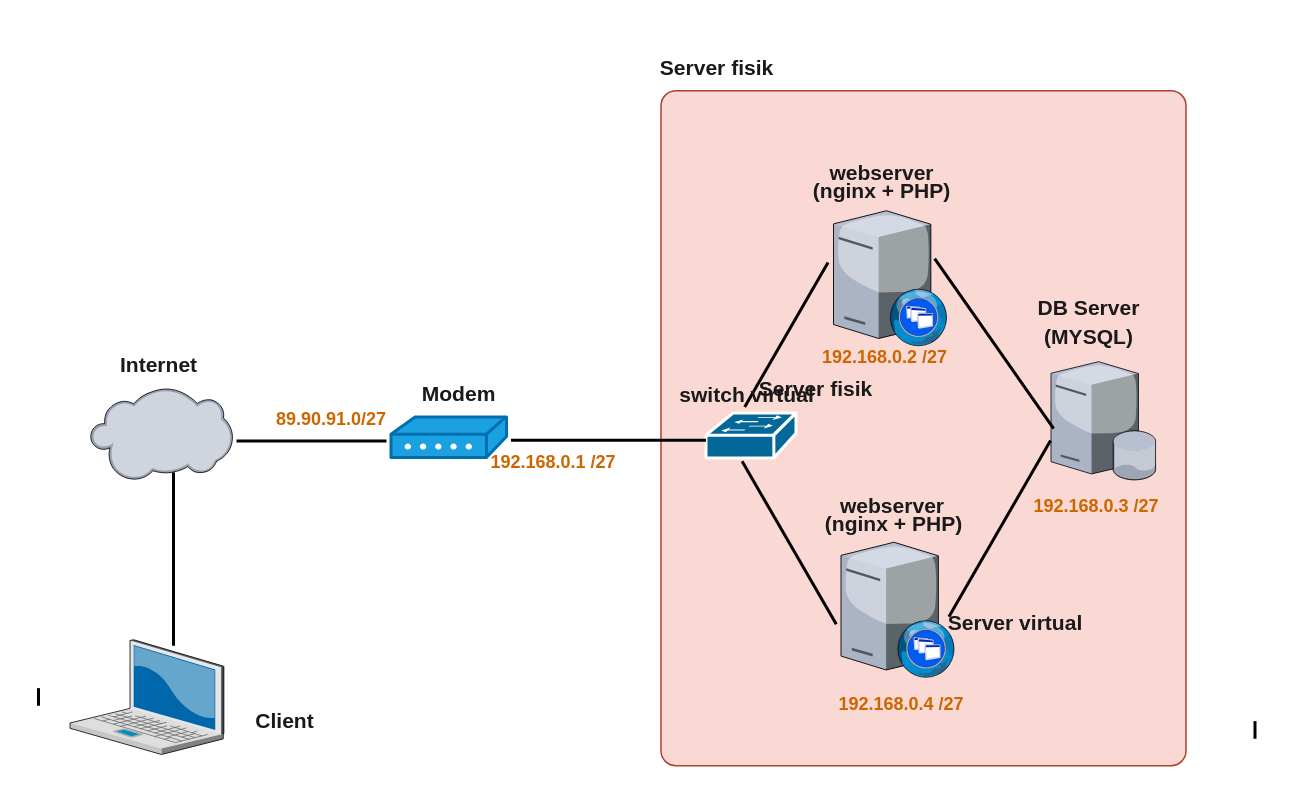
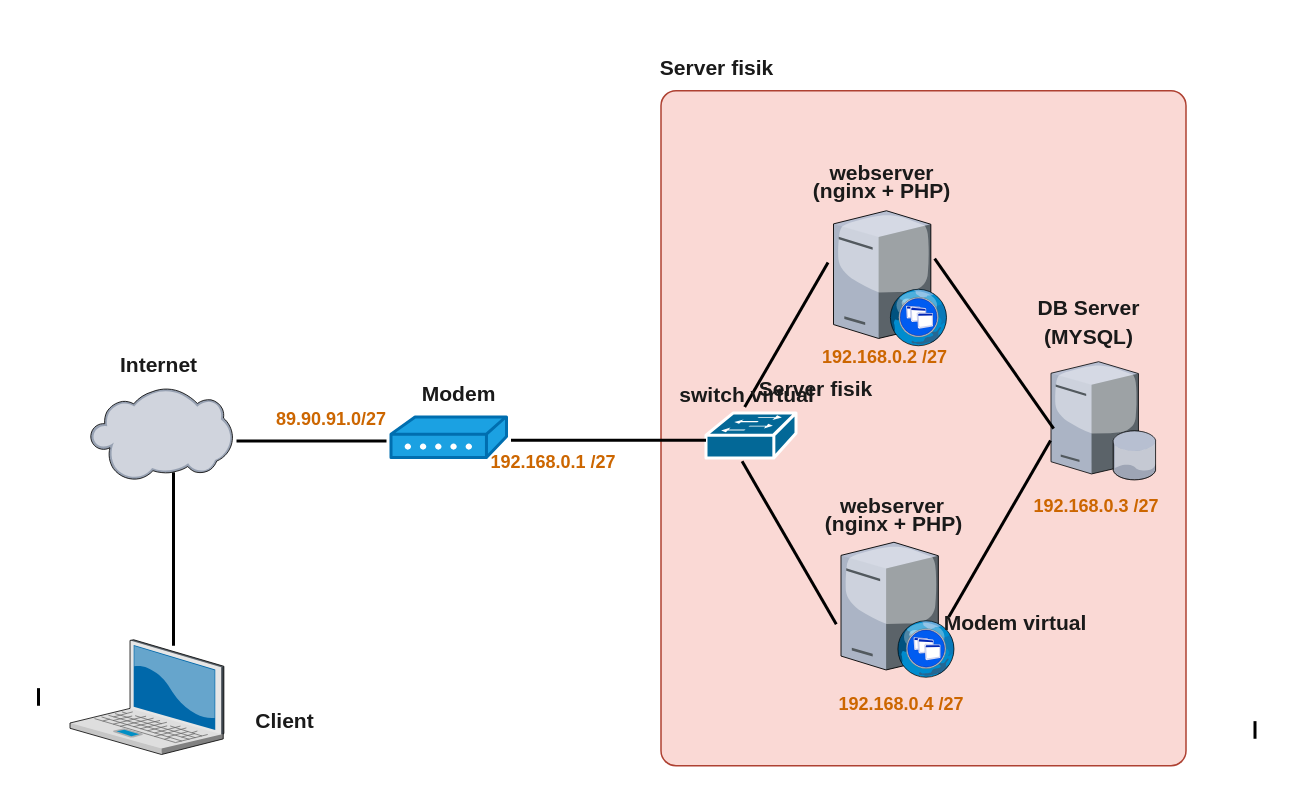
(1016, 623) -> (1016, 623)
